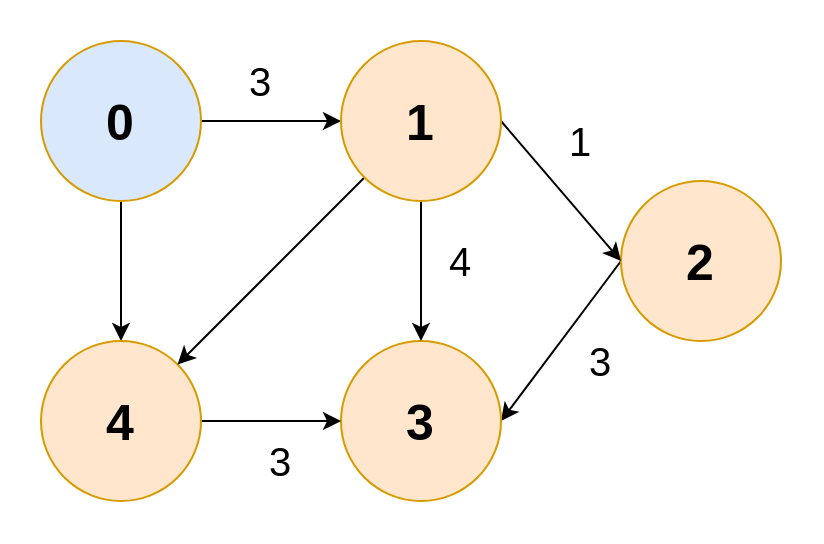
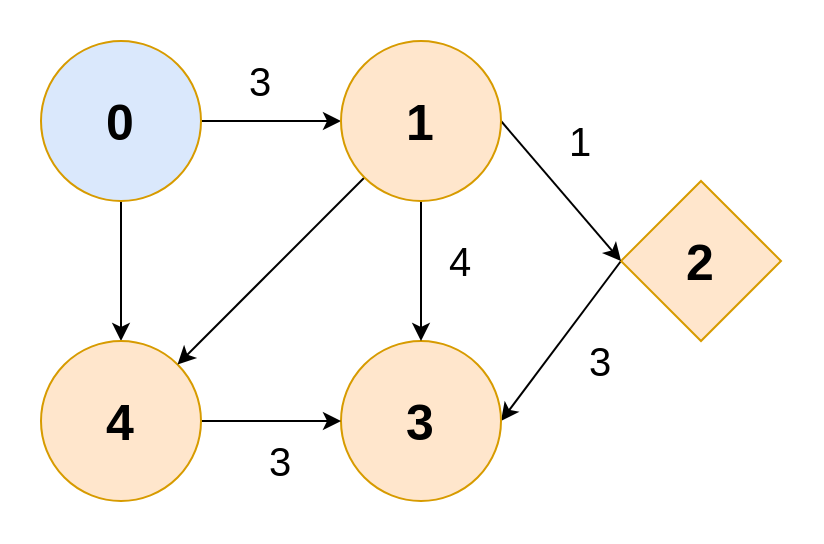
(701, 261) -> (701, 261)
